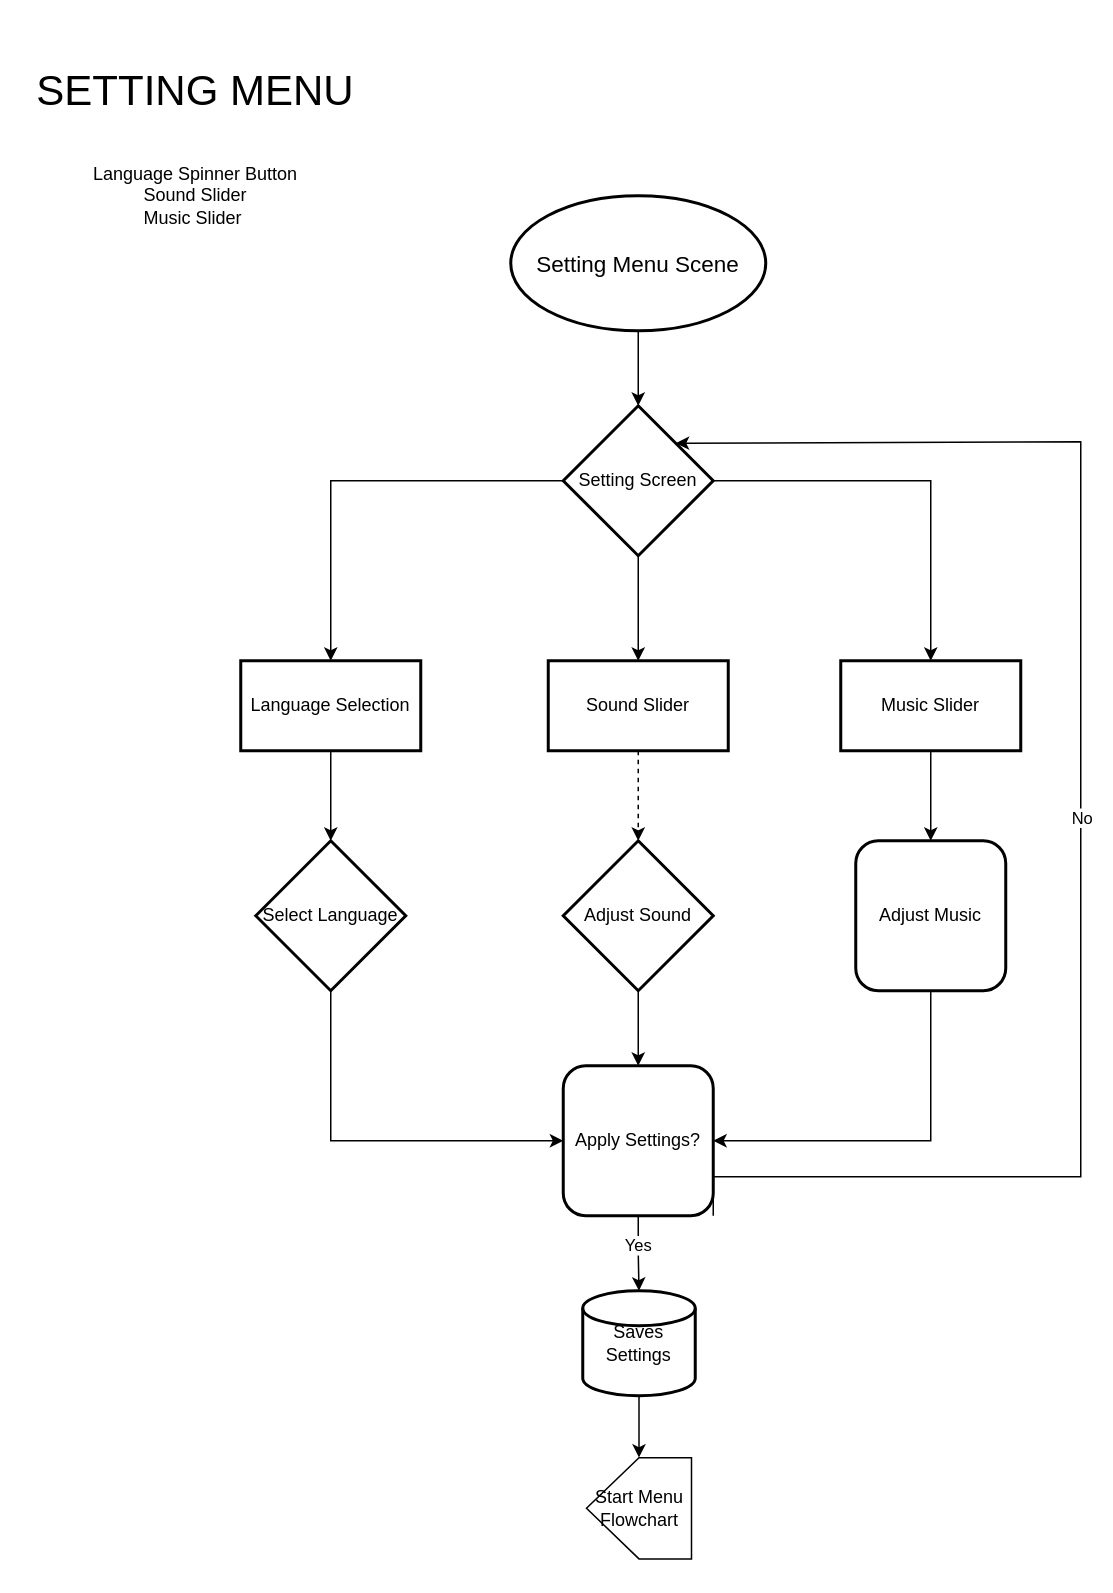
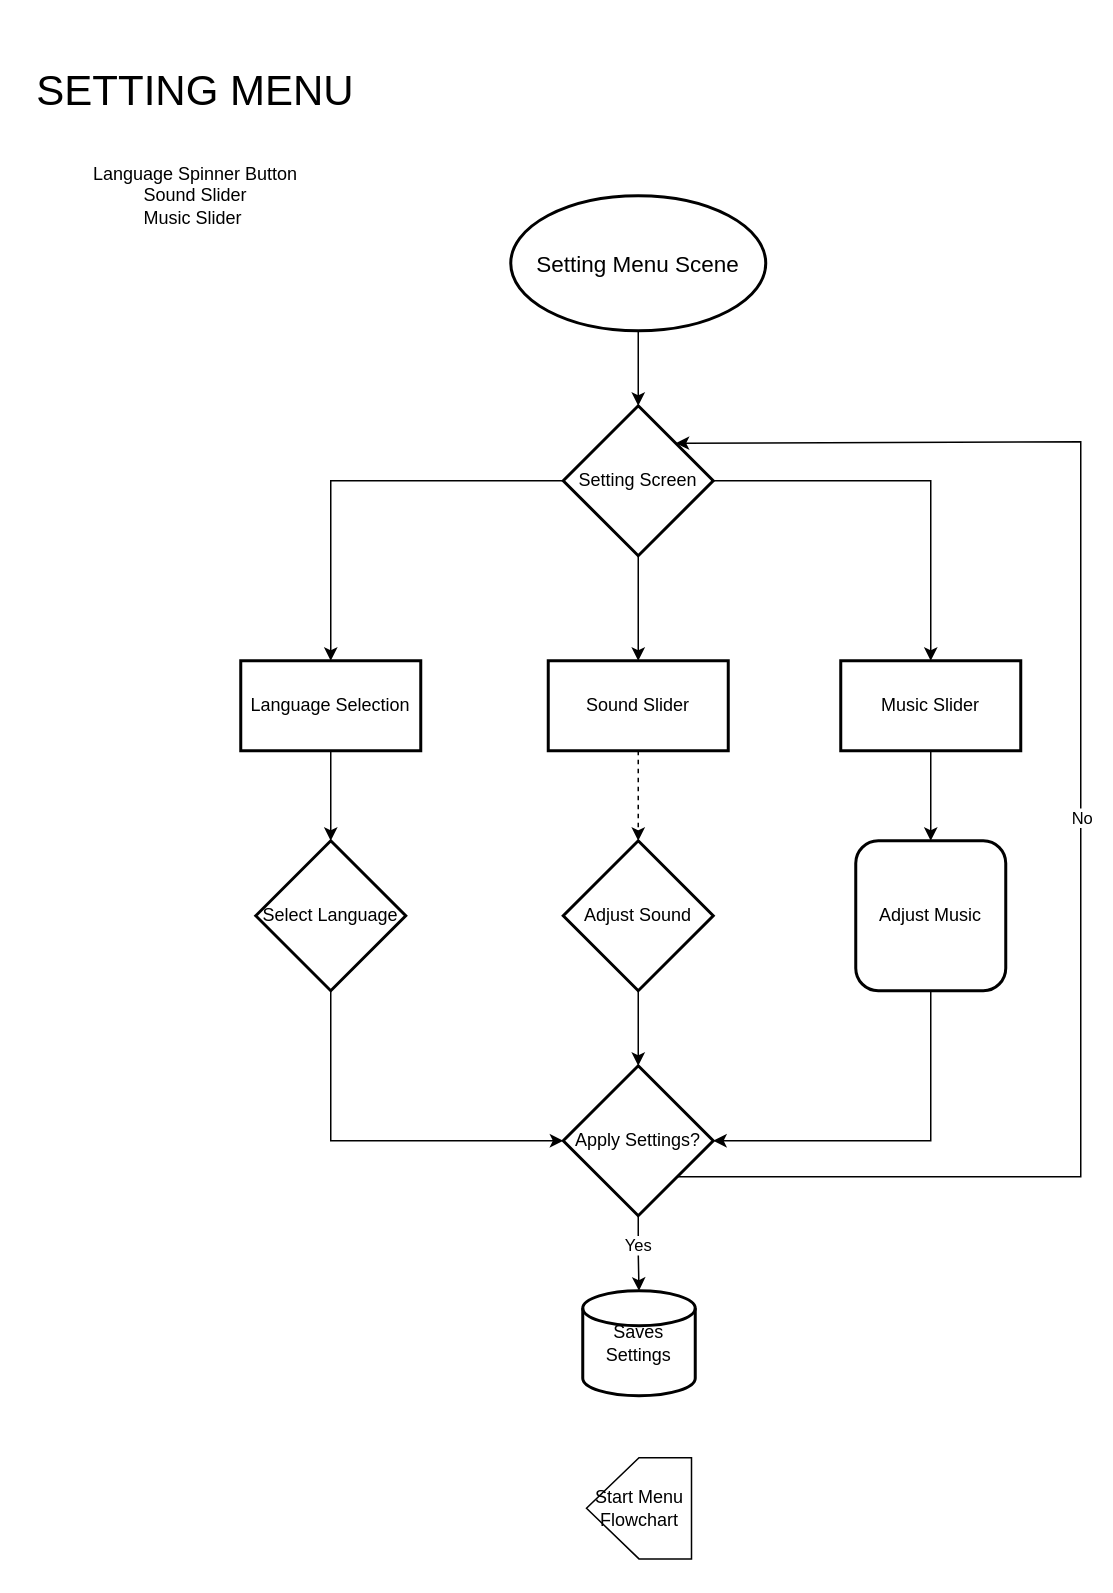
(638, 1141) -> (638, 1141)
(639, 1422) -> none
